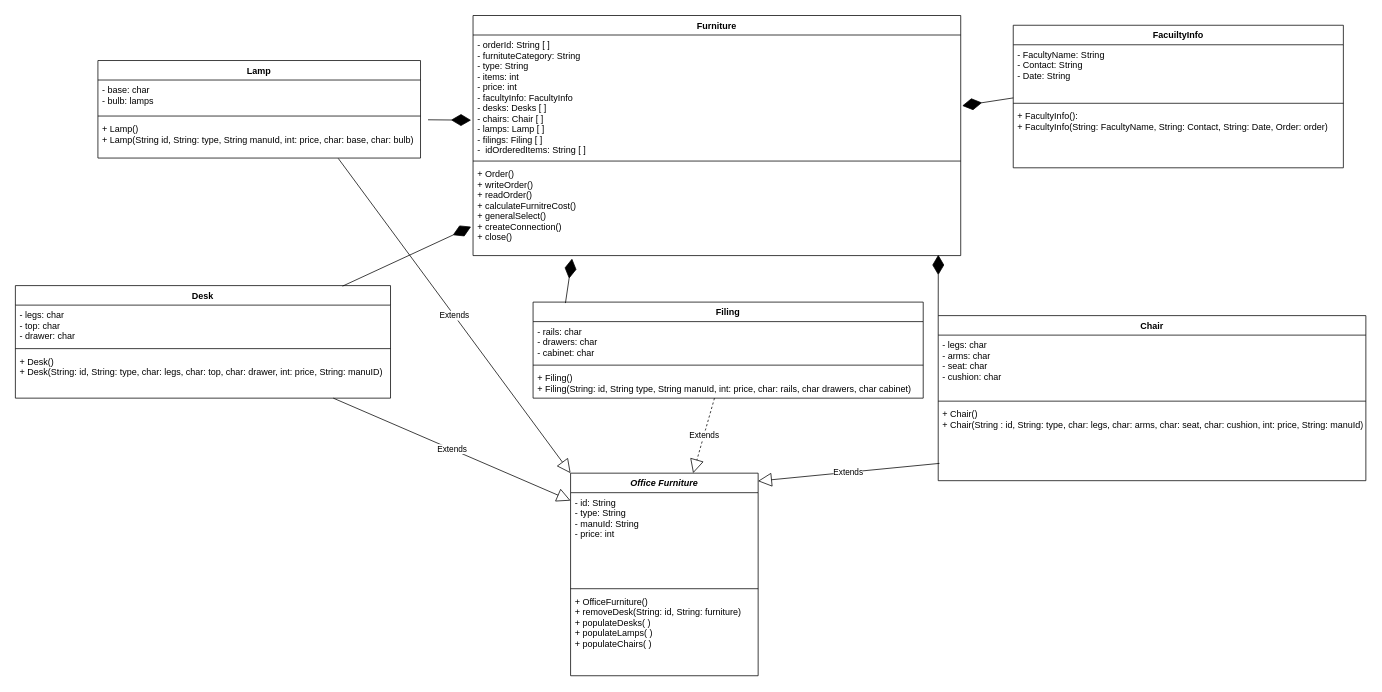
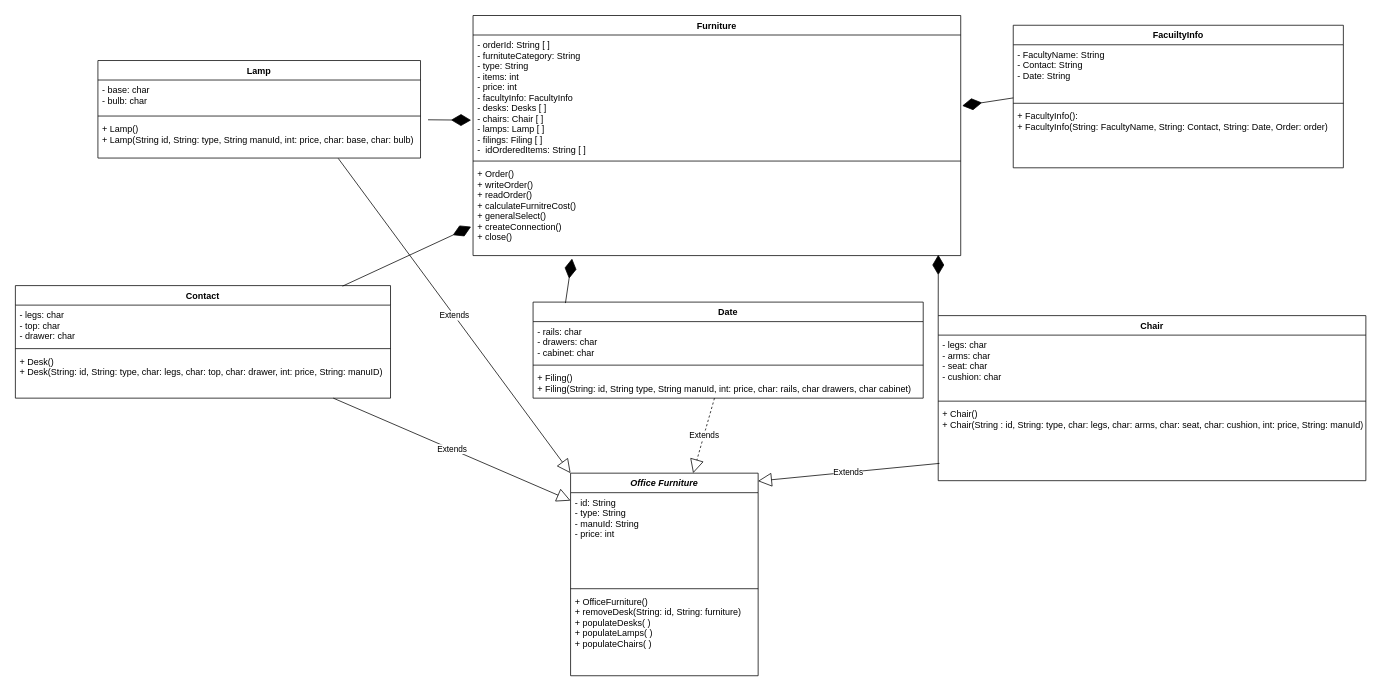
(129, 90) -> (129, 90)
(203, 296) -> (203, 296)
(728, 312) -> (728, 312)
